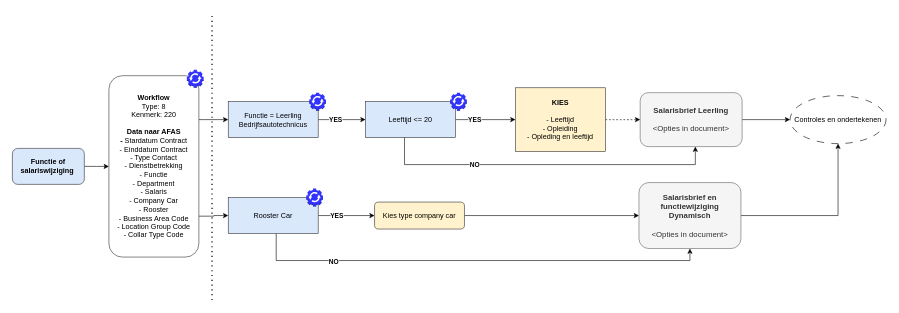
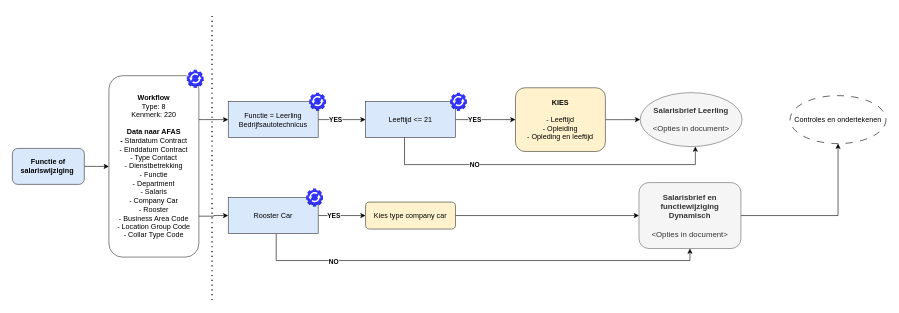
(411, 120) -> (411, 120)
(561, 120) -> (561, 120)
(620, 120) -> (620, 120)
(692, 120) -> (692, 120)
(765, 120) -> none
(420, 216) -> (411, 216)
